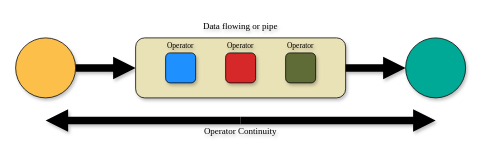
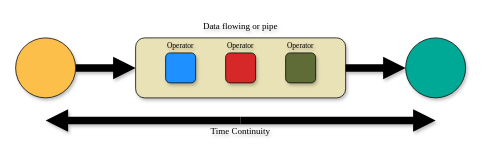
(240, 132) -> (240, 132)
